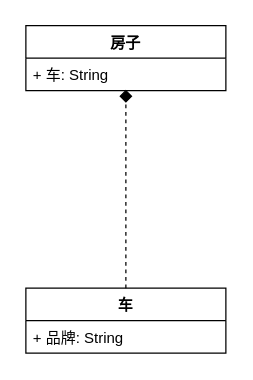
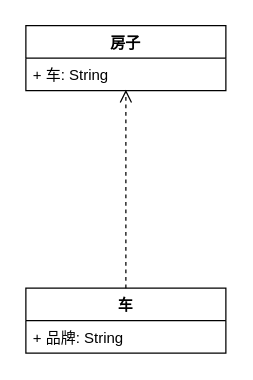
(126, 103) -> (126, 98)
